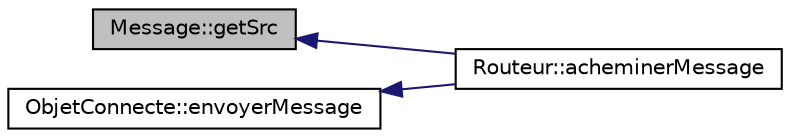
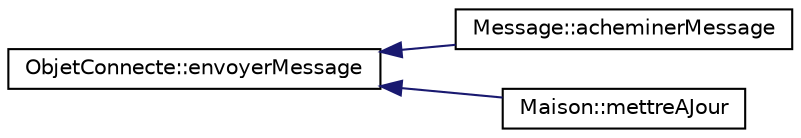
(194, 29) -> none
(619, 69) -> (624, 29)
none -> (624, 109)
